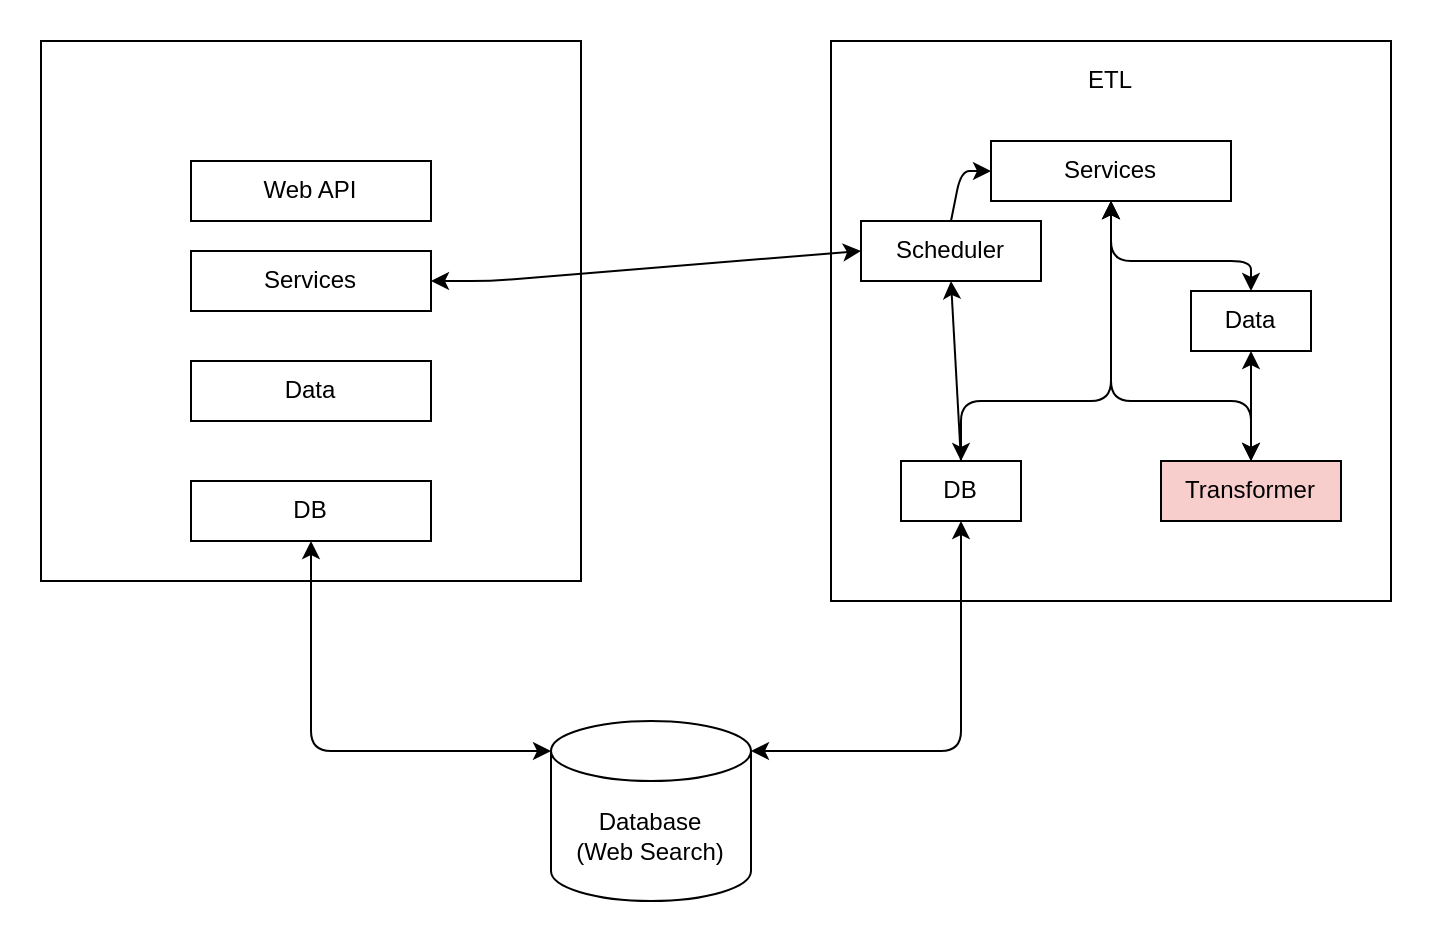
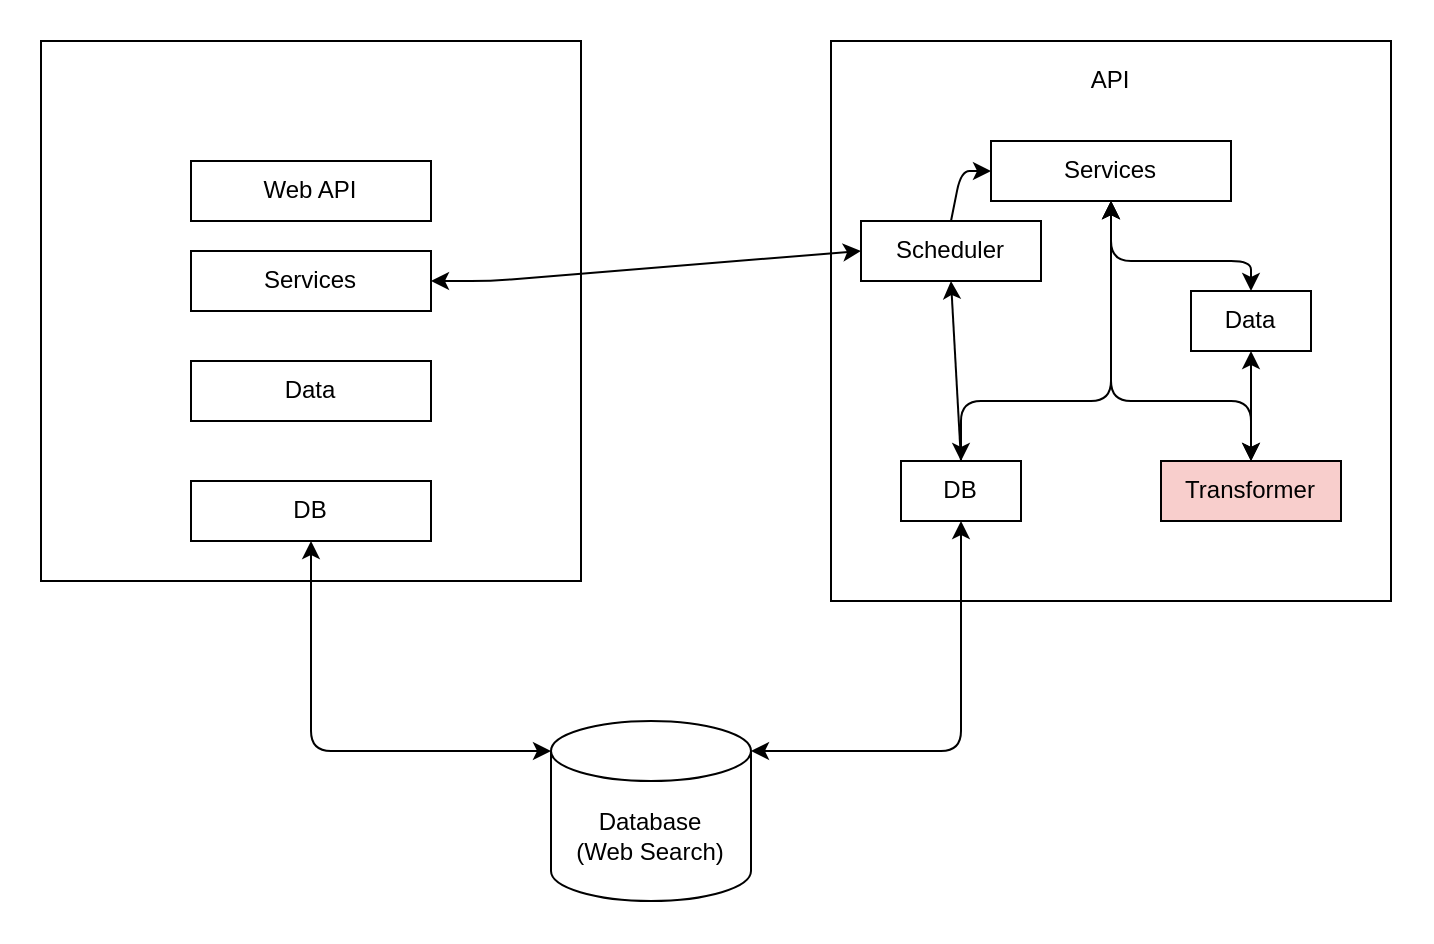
(1111, 81) -> (1111, 81)
